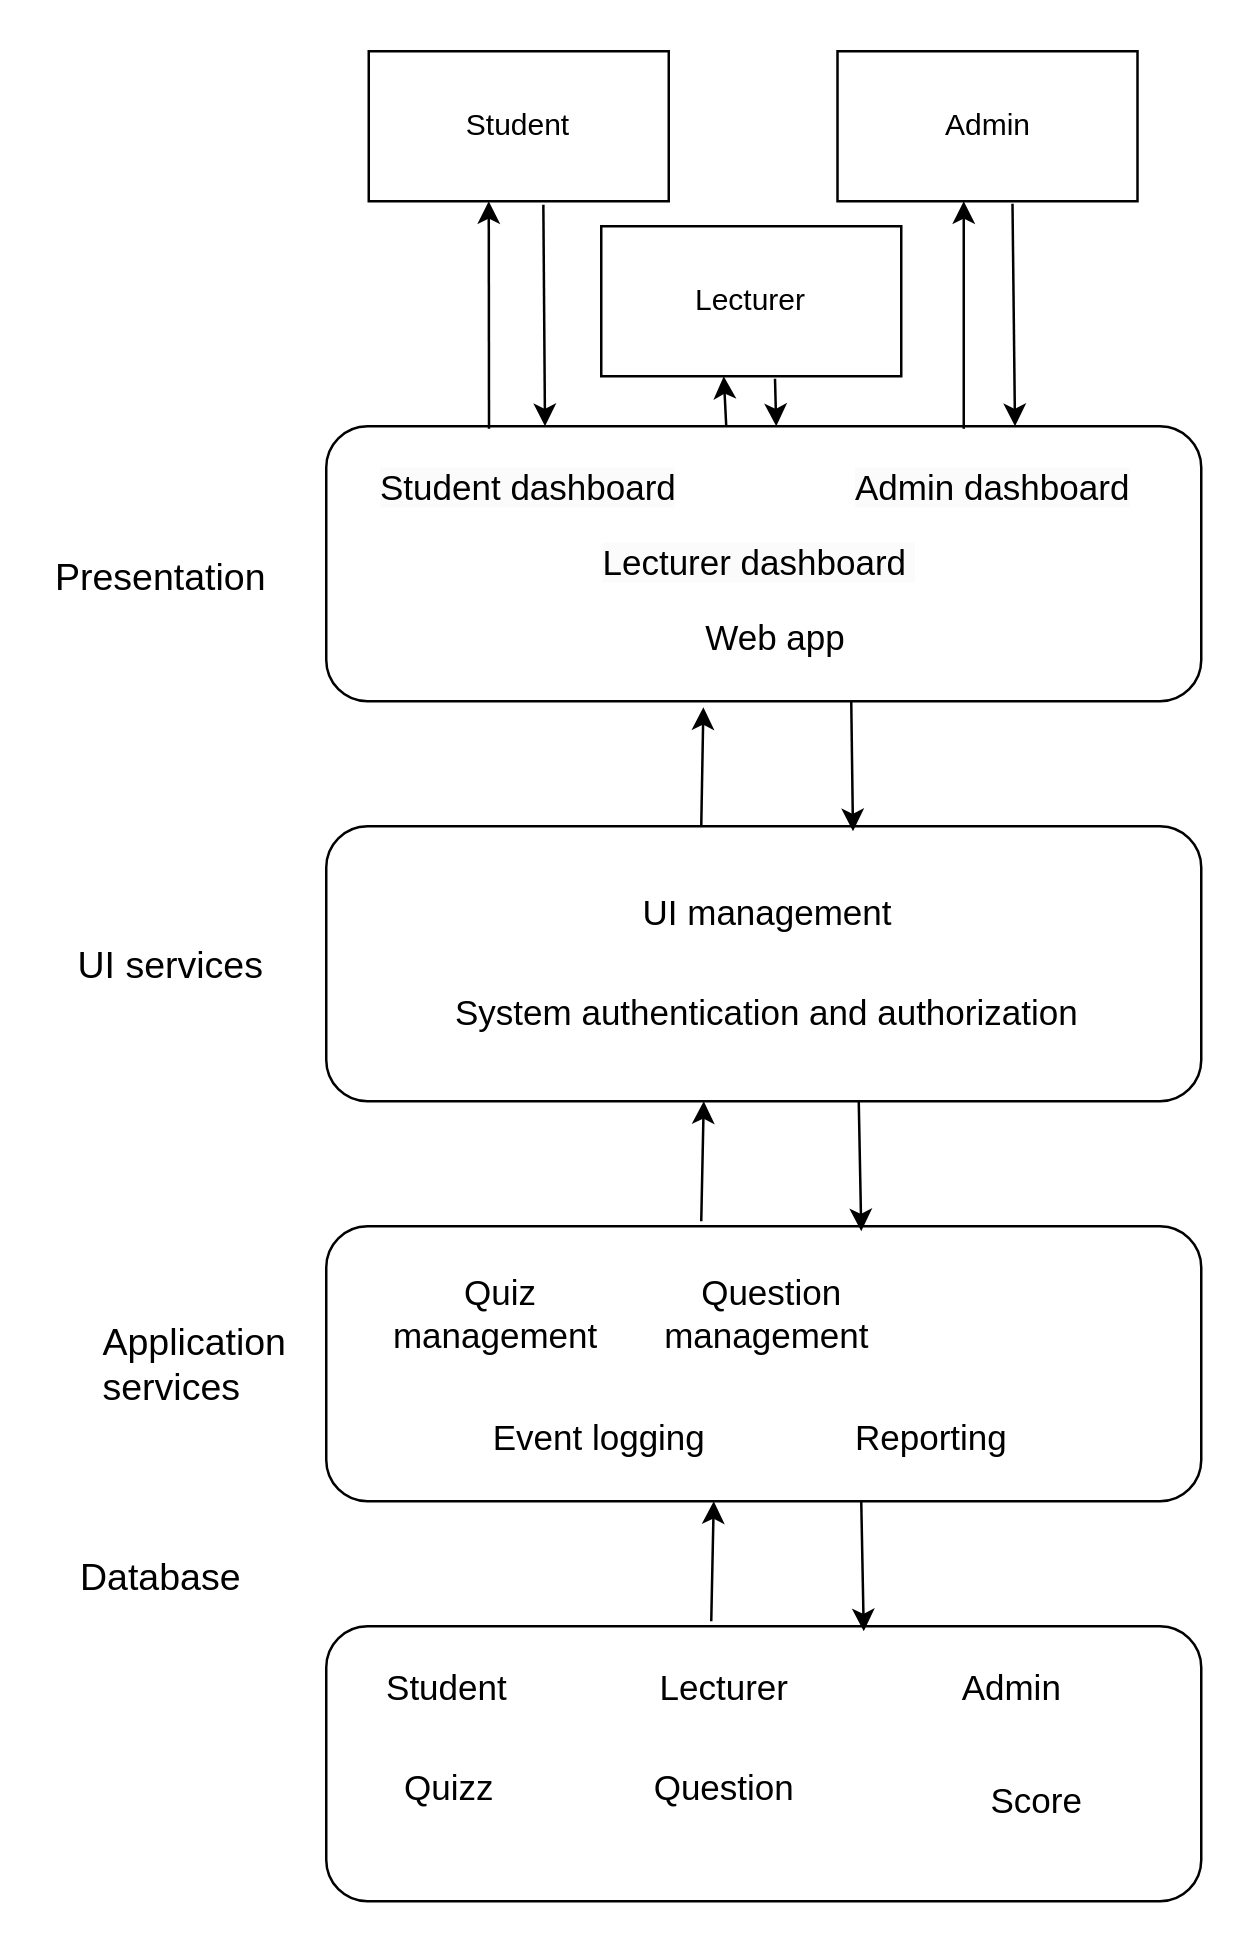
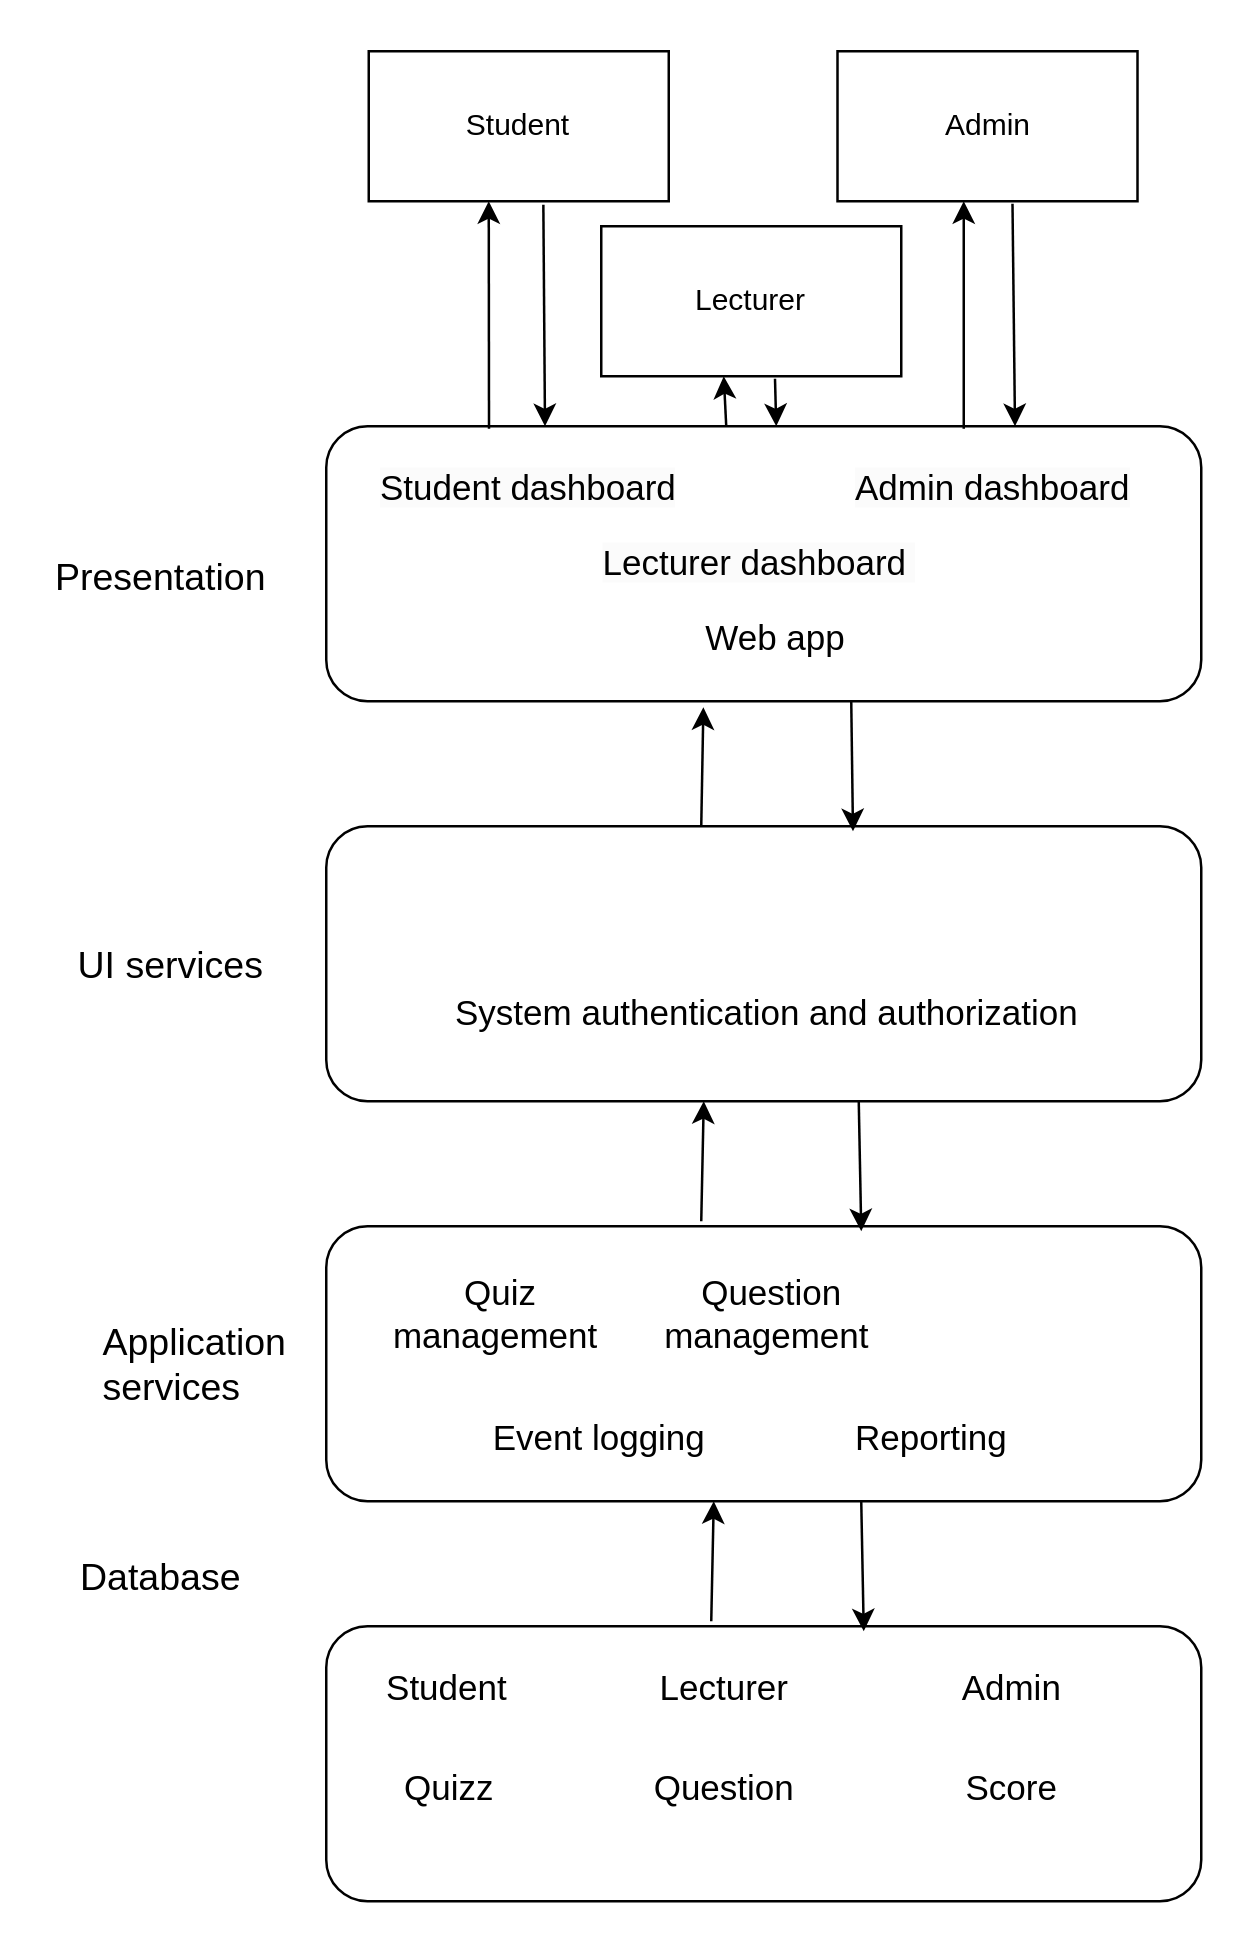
(801, 914) -> none
(1036, 1801) -> (1011, 1789)
